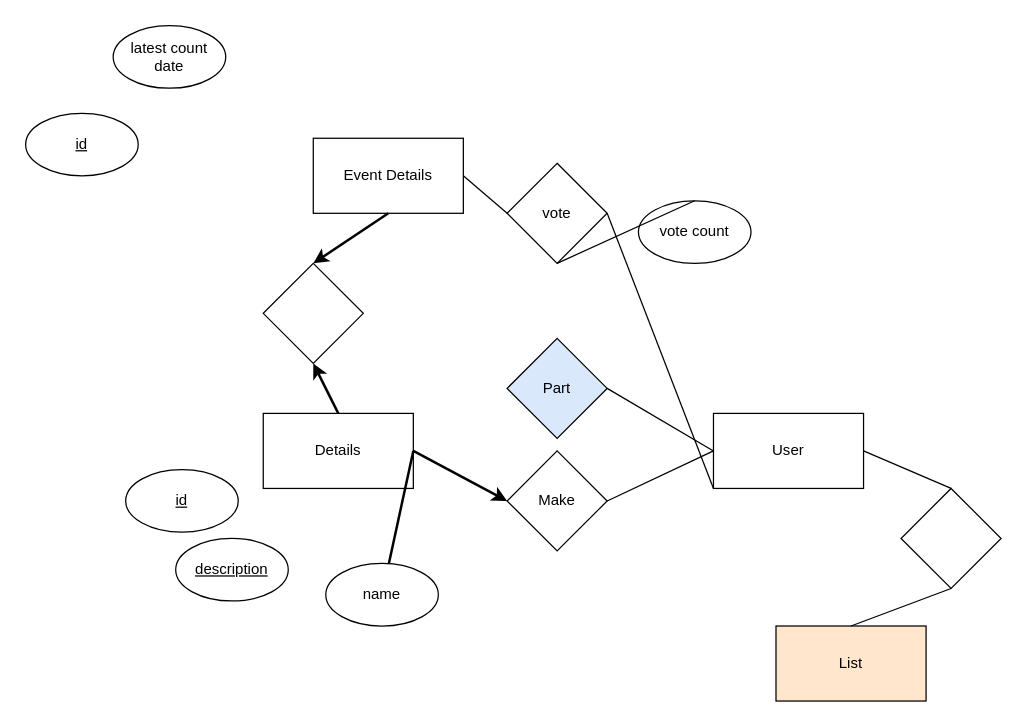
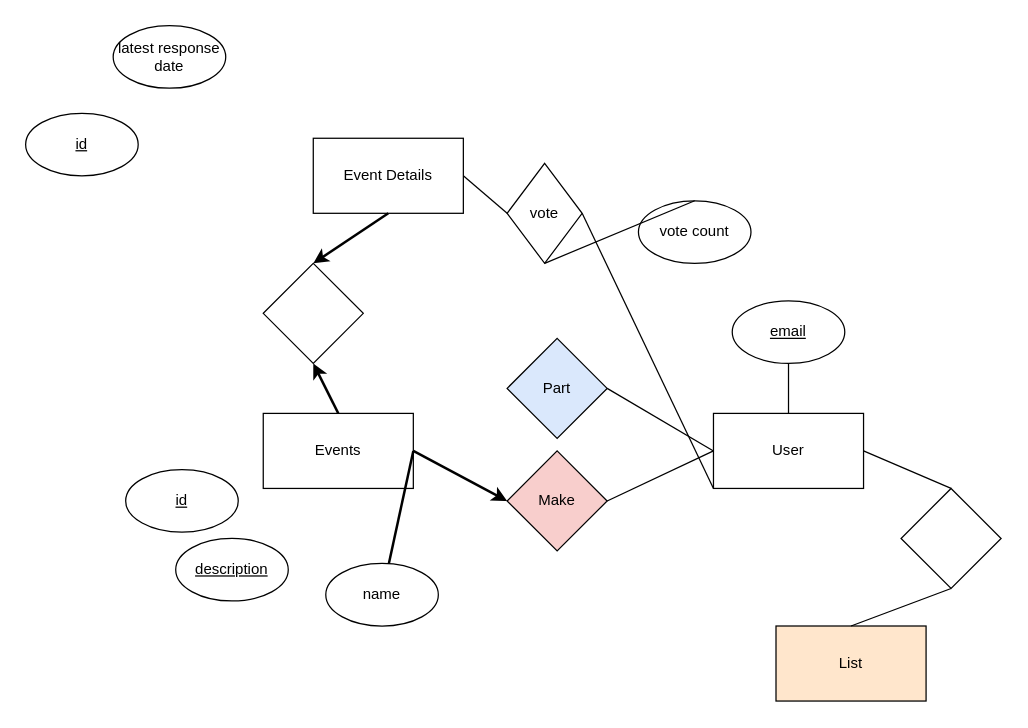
(169, 57) -> (169, 57)
(557, 213) -> (544, 213)
none -> (788, 332)
none -> (788, 388)
(338, 451) -> (338, 451)
(557, 501) -> (557, 501)
